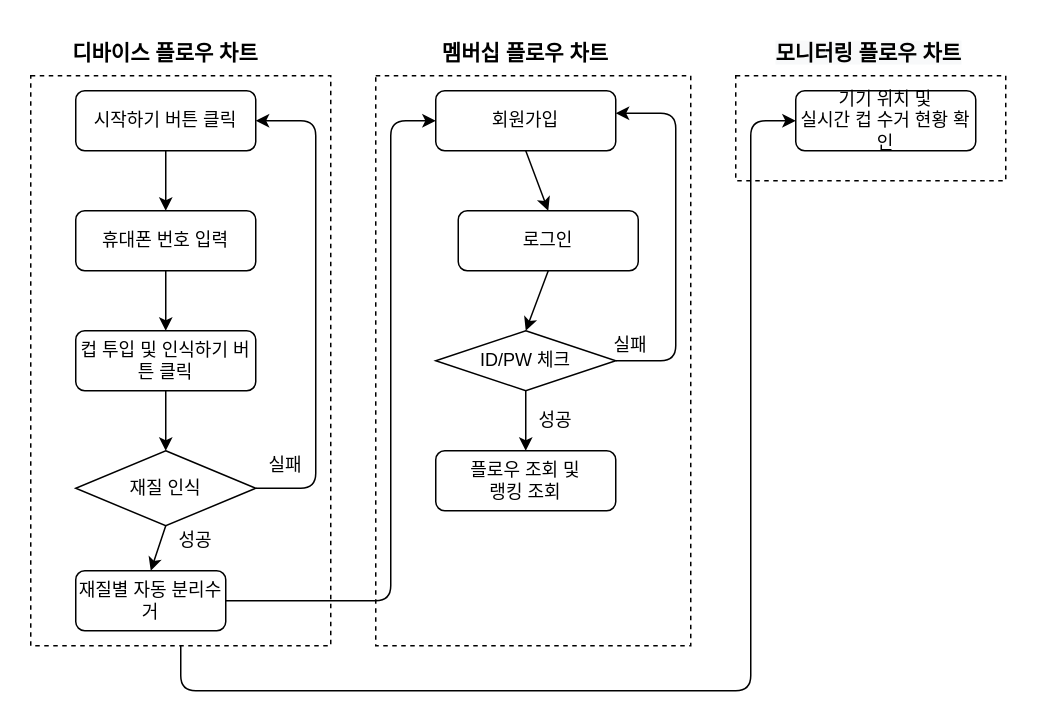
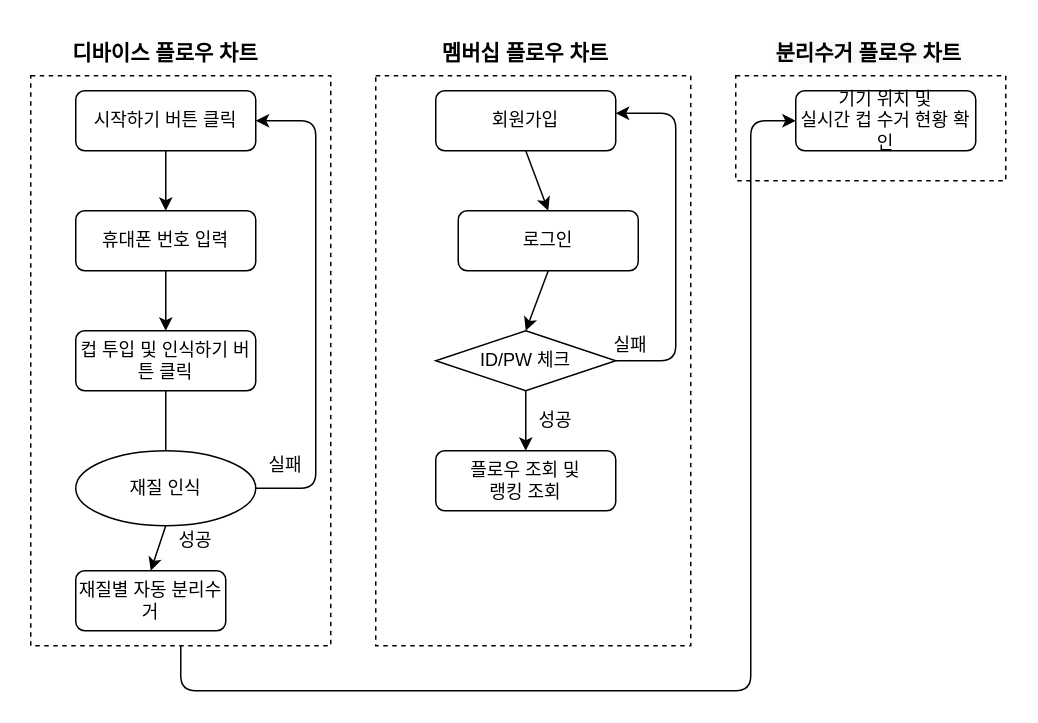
(877, 54) -> (877, 54)
(391, 426) -> none
(166, 439) -> (166, 444)
(166, 488) -> (166, 488)
